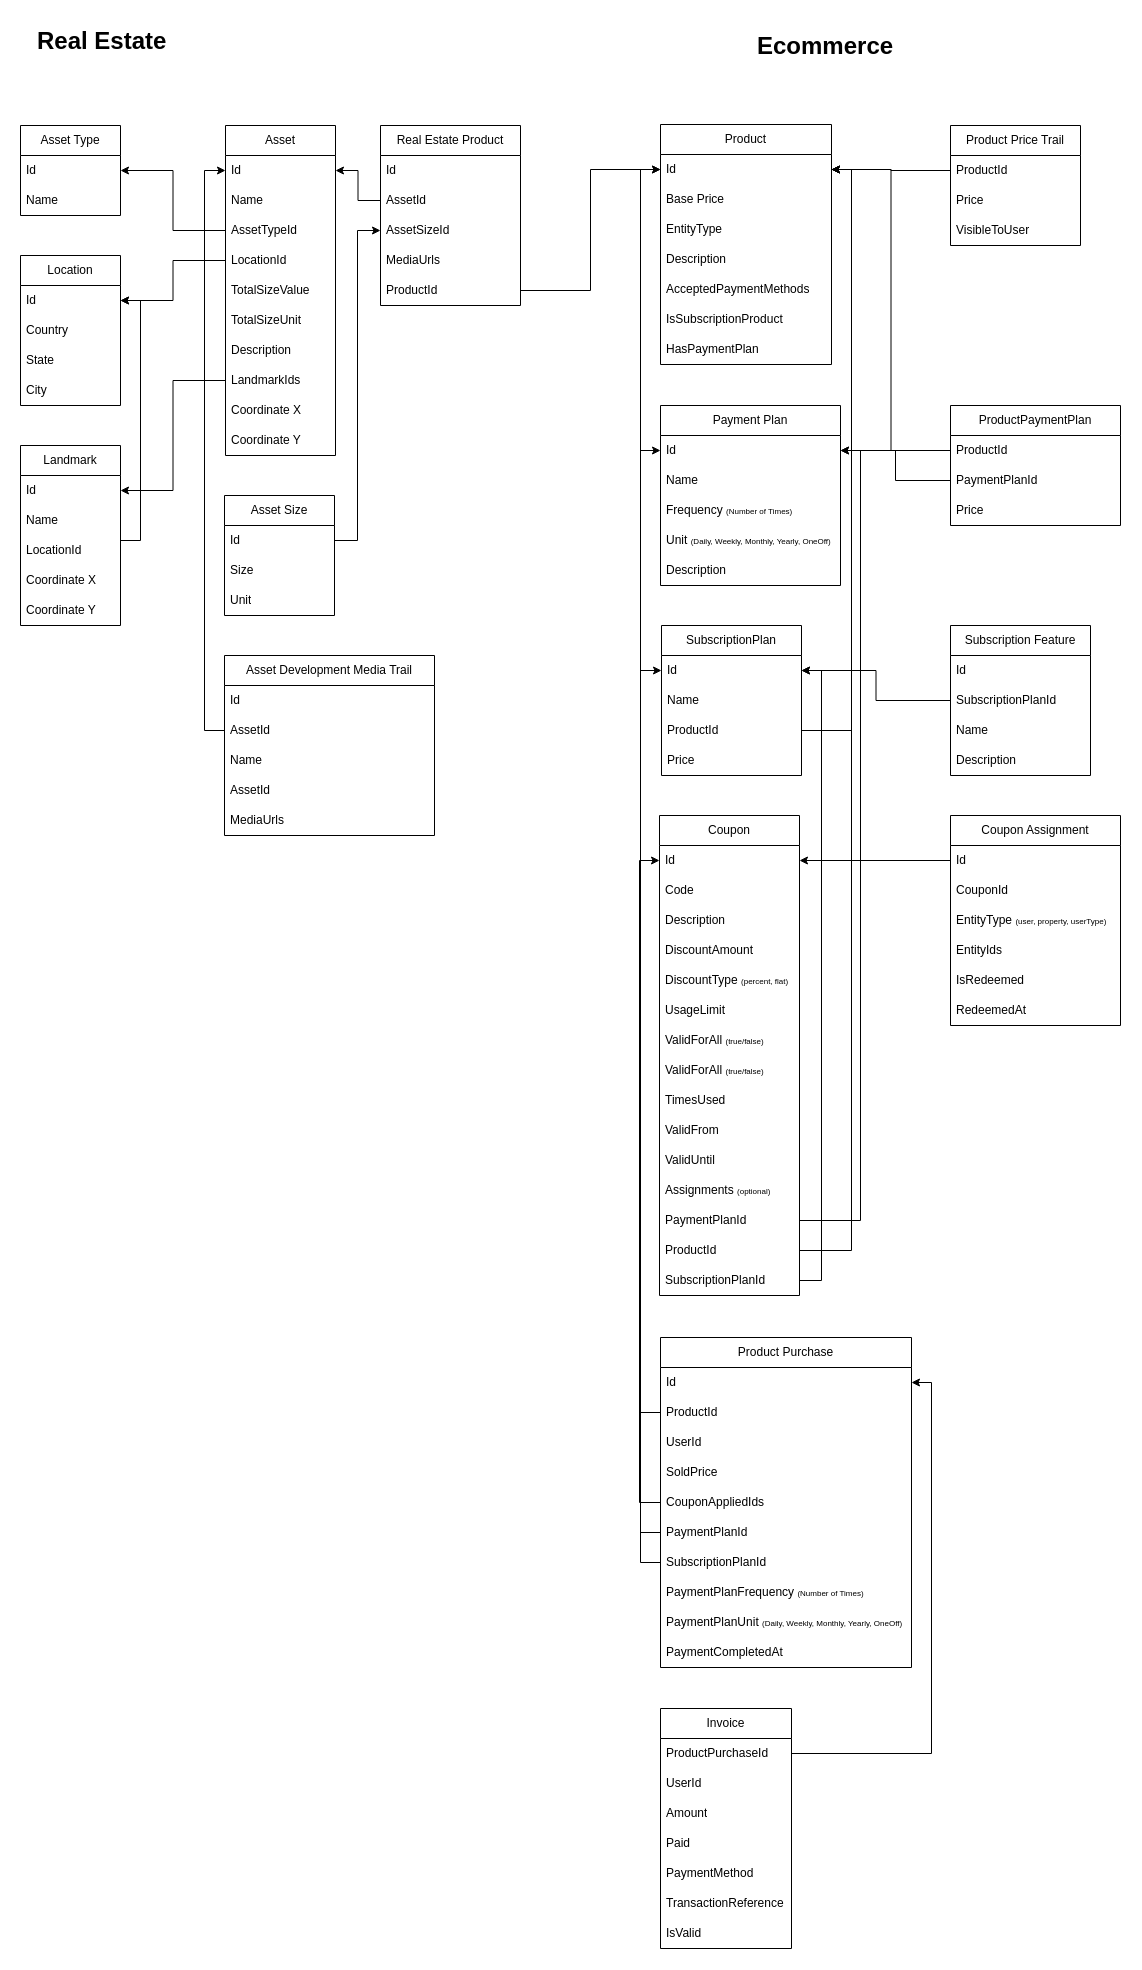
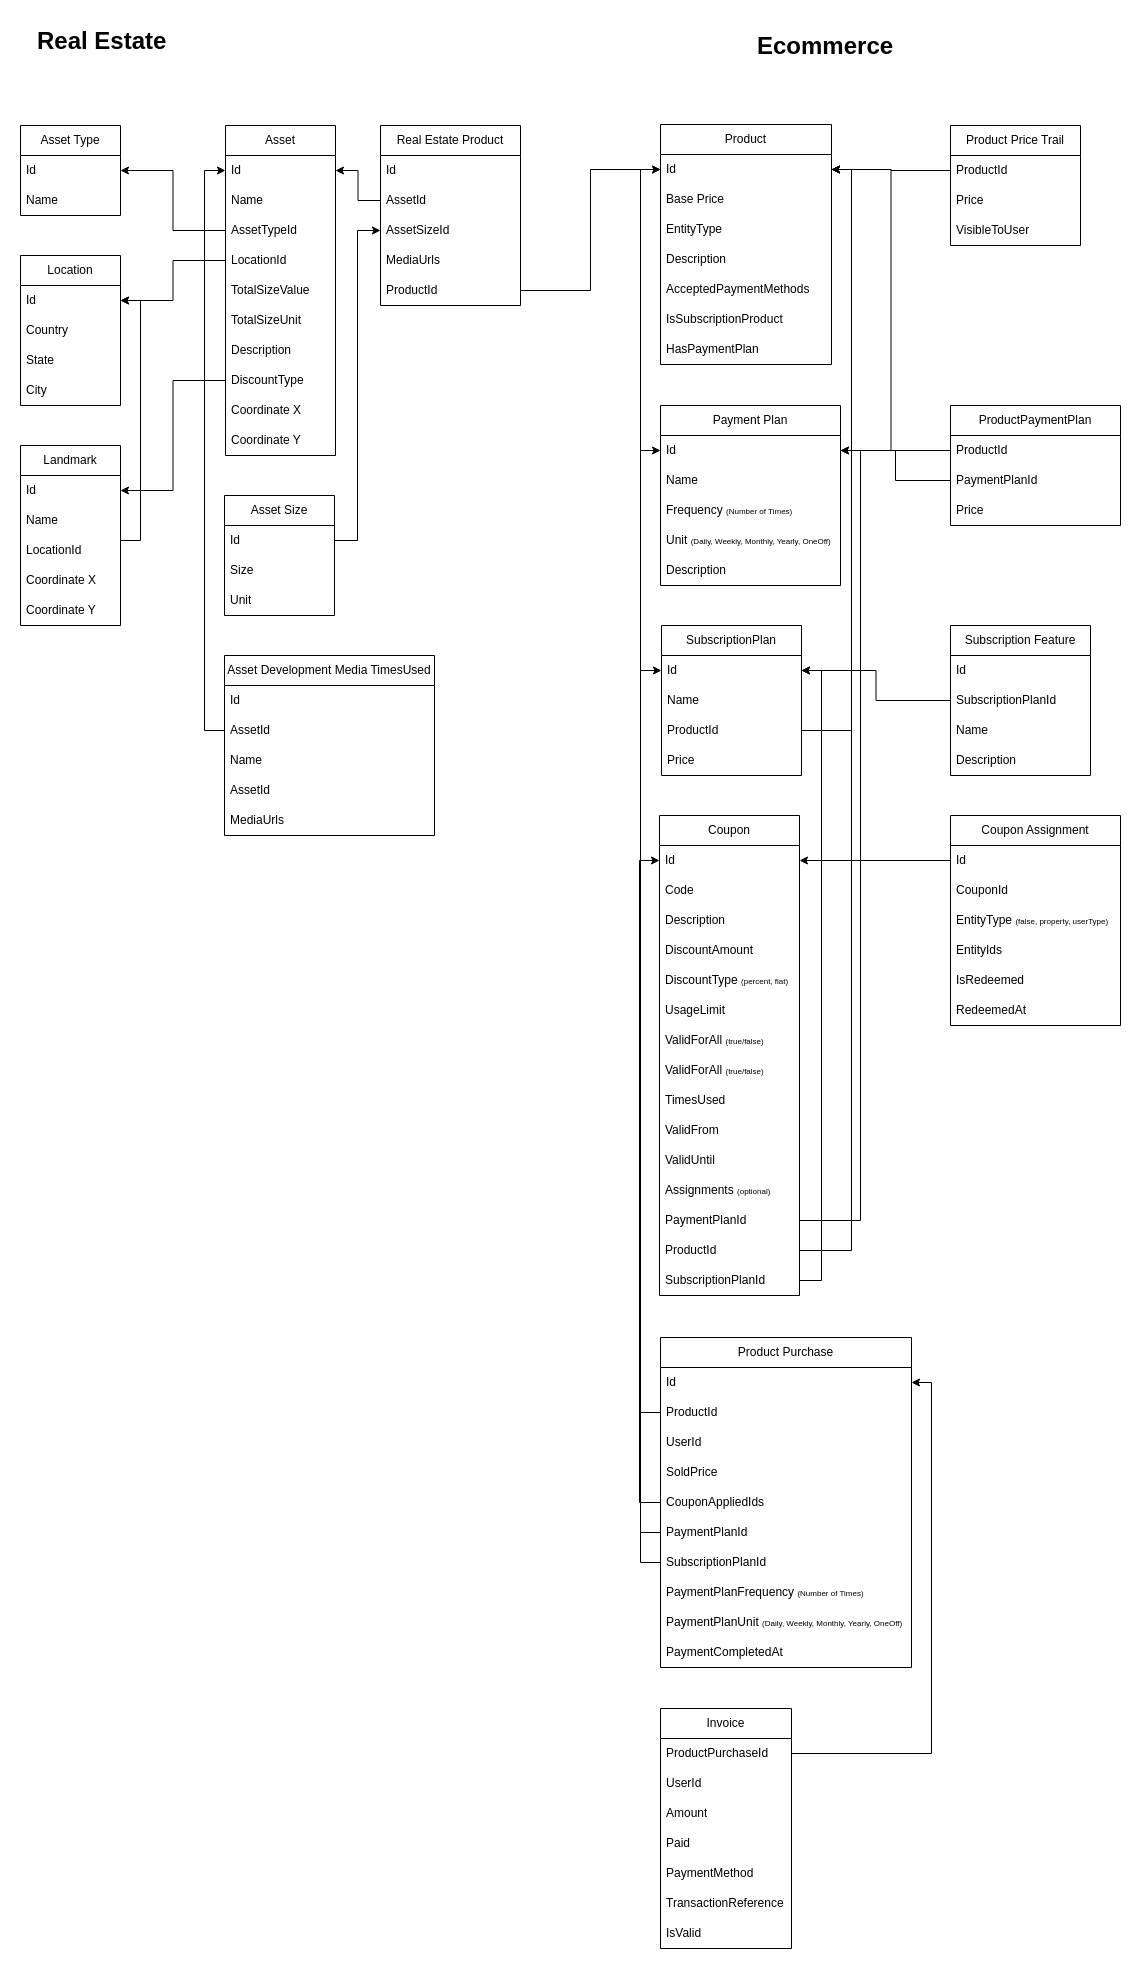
(268, 381) -> (270, 381)
(330, 671) -> (330, 671)
(1037, 921) -> (1037, 921)
